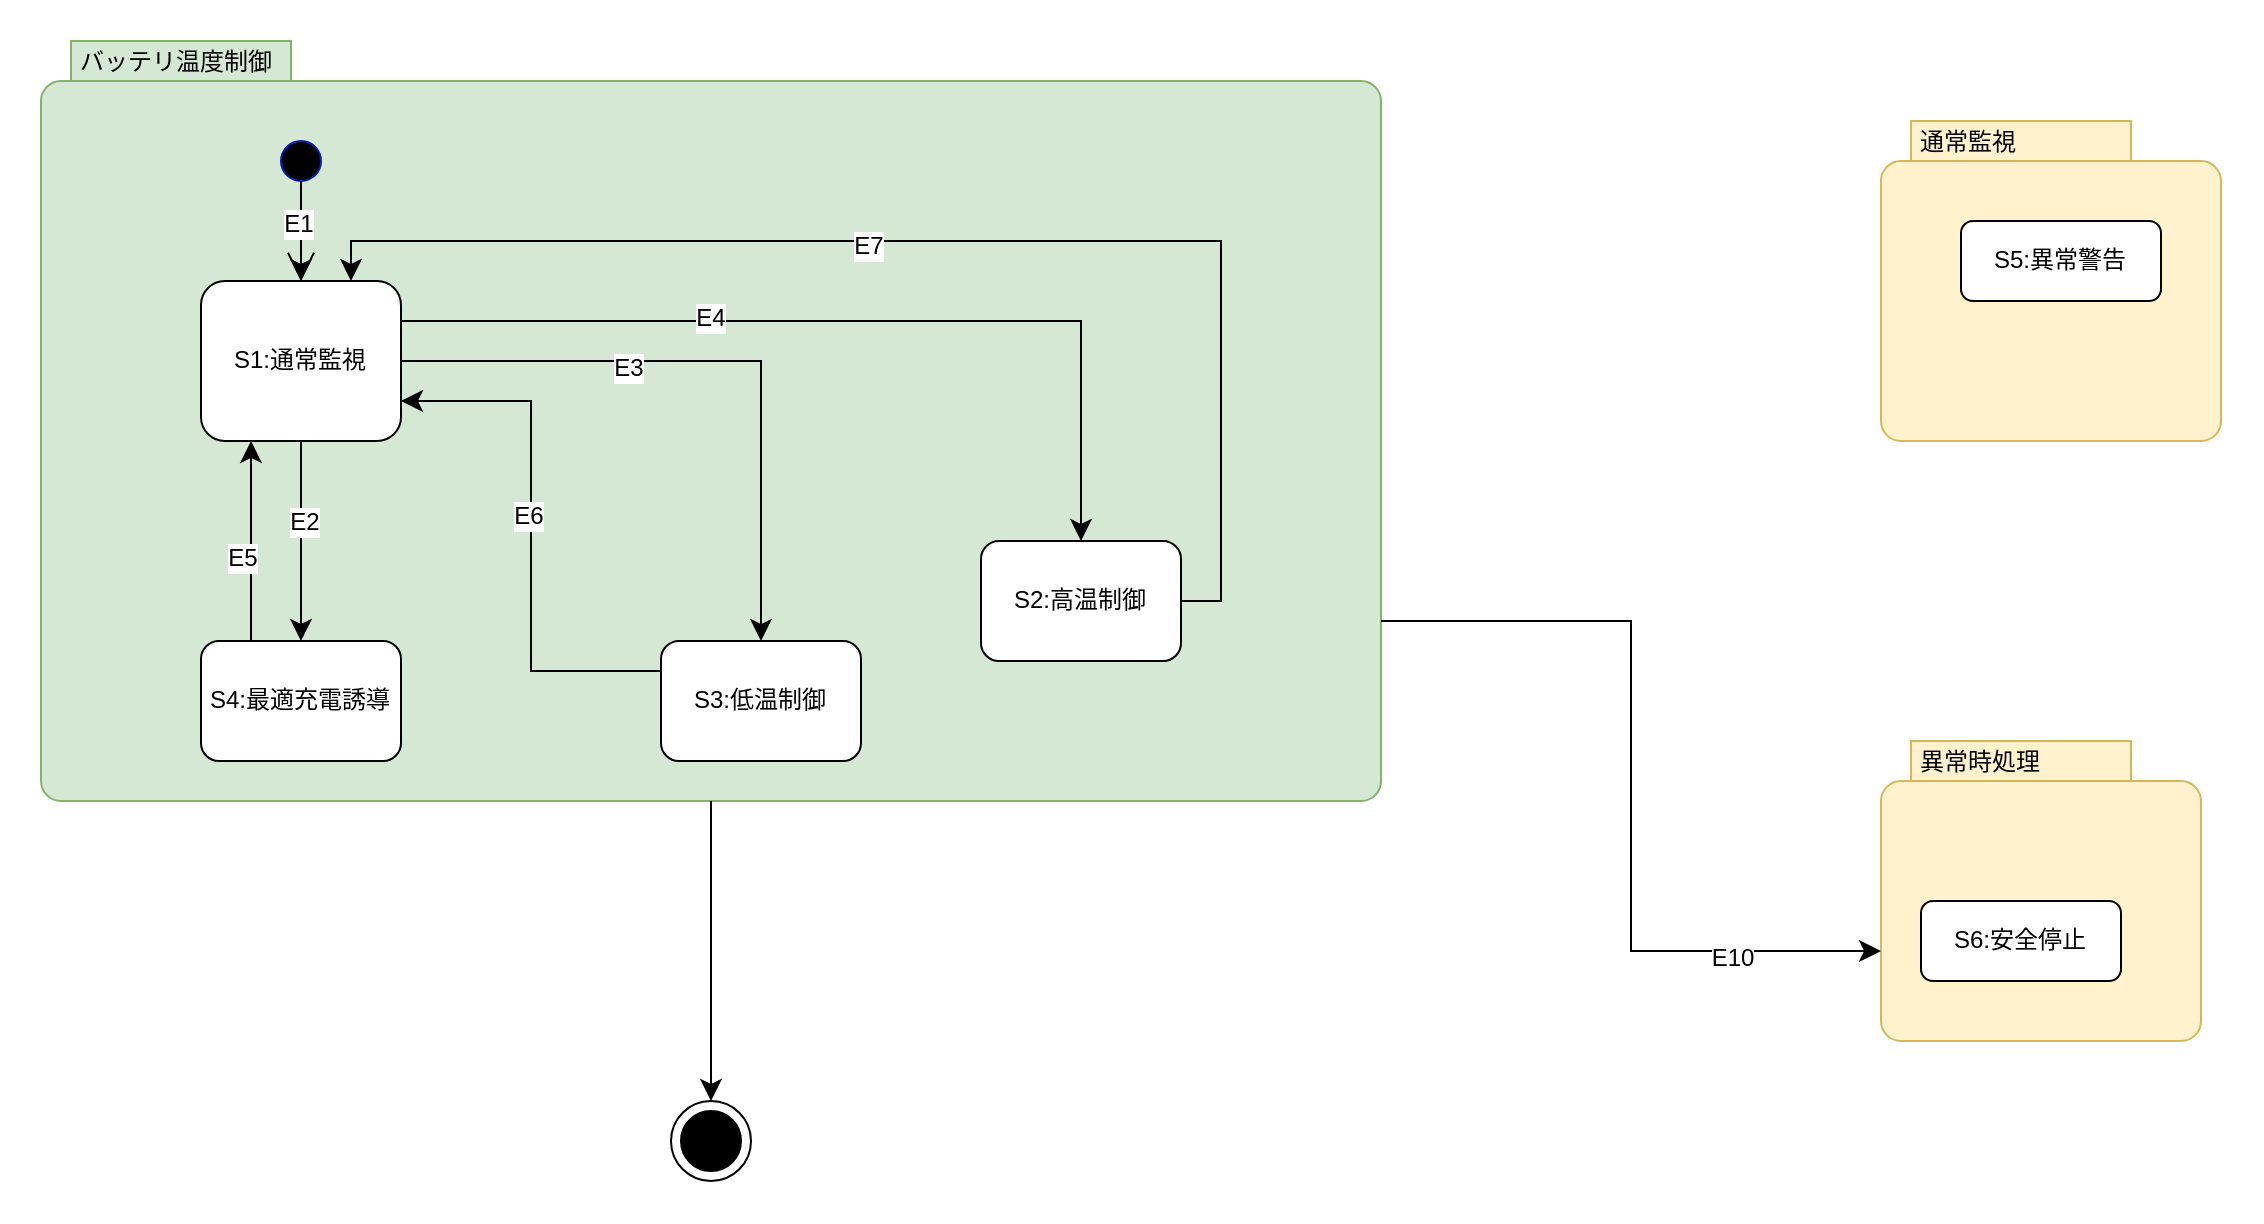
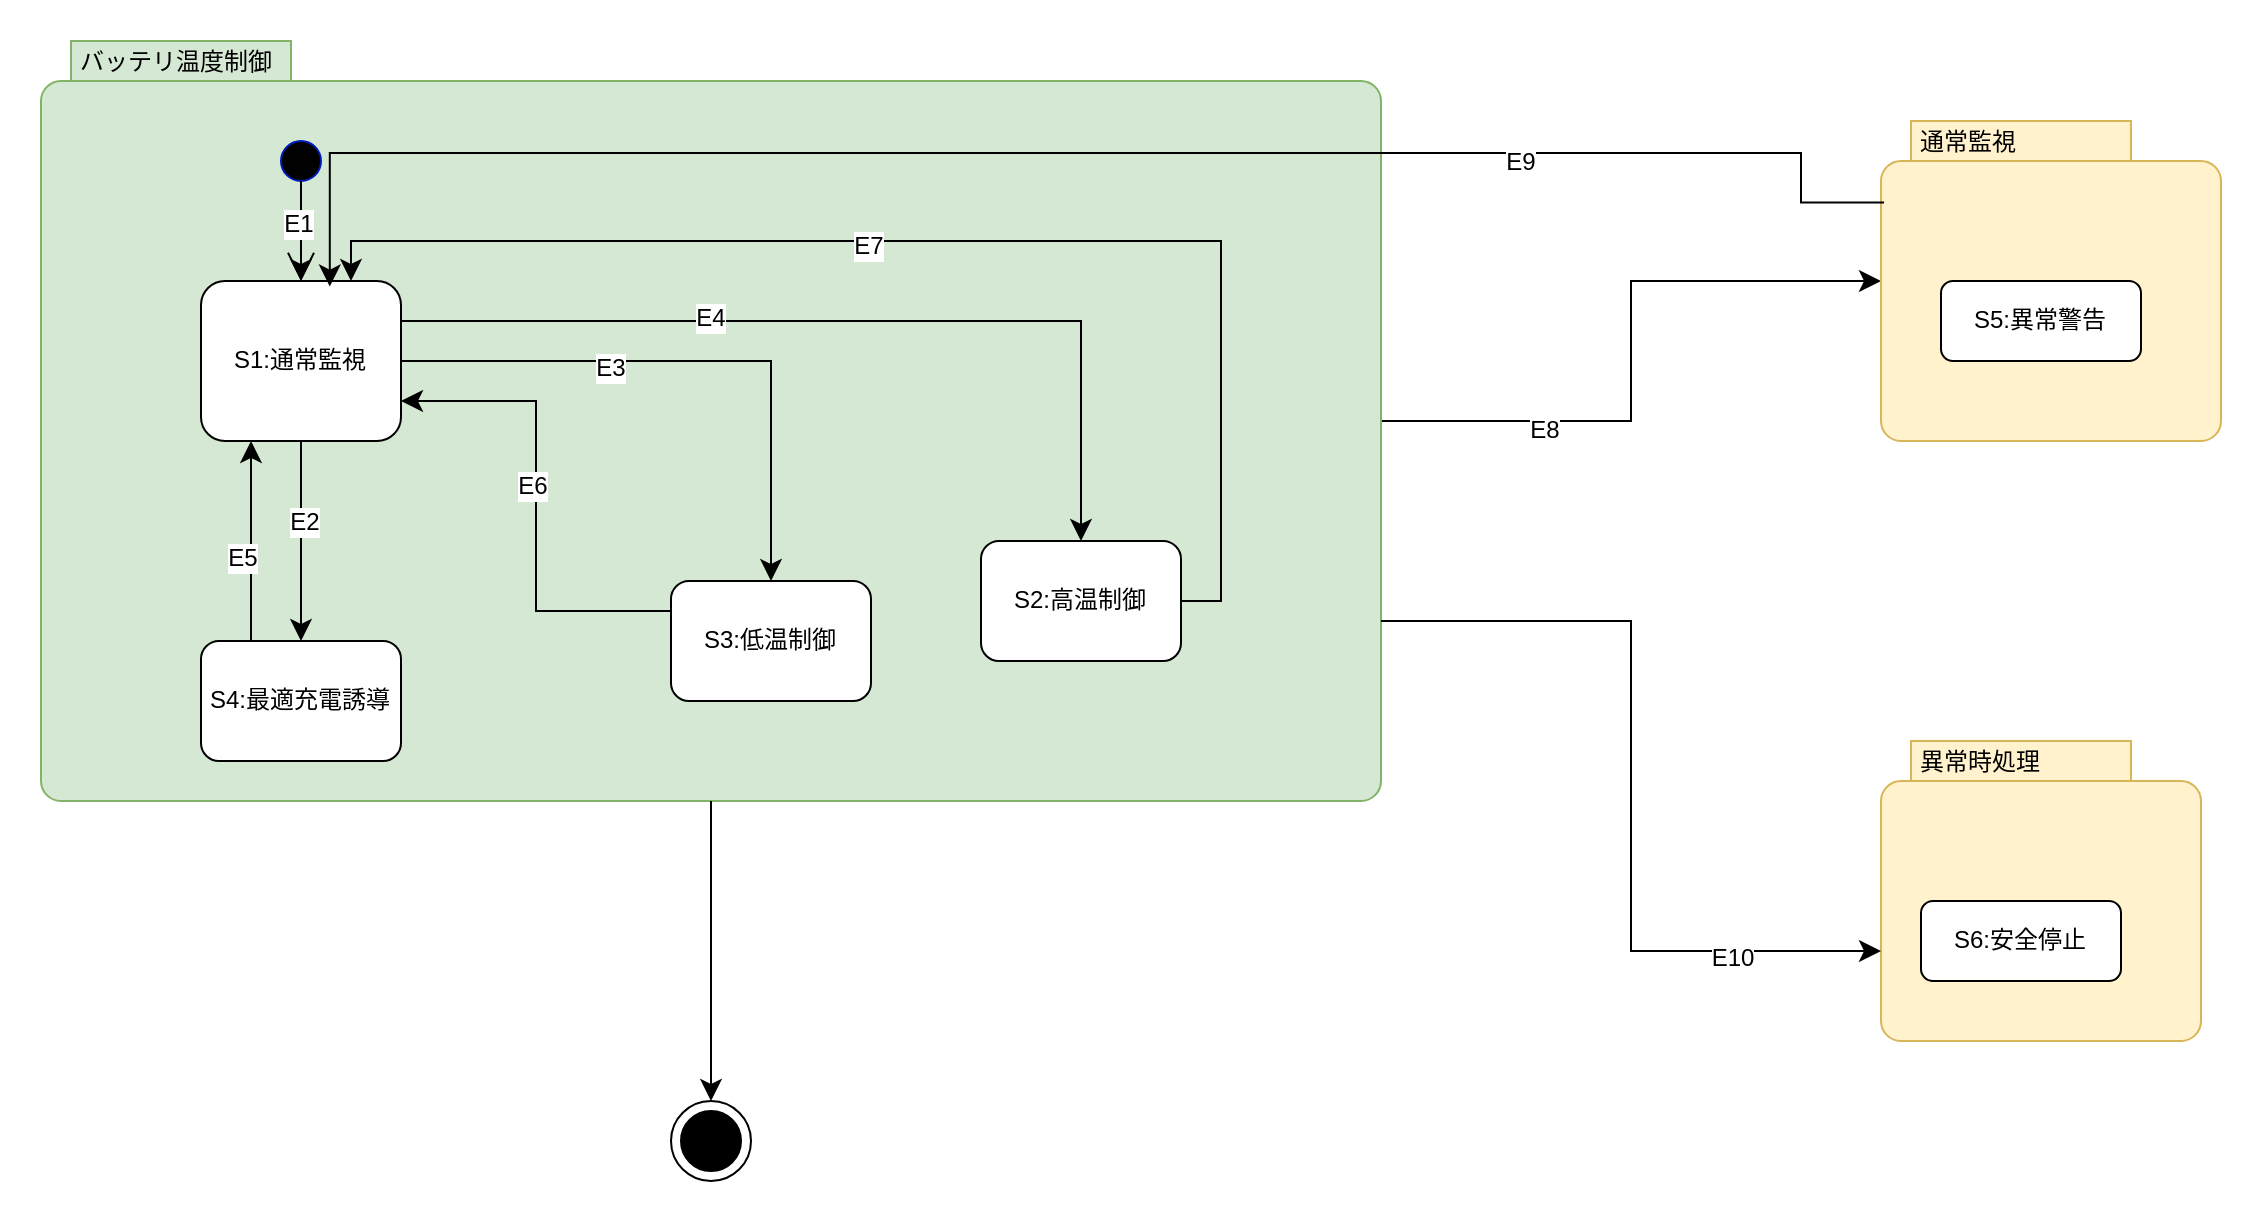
none -> (1073, 153)
(2061, 261) -> (2041, 321)
none -> (1631, 359)
(761, 701) -> (771, 641)
